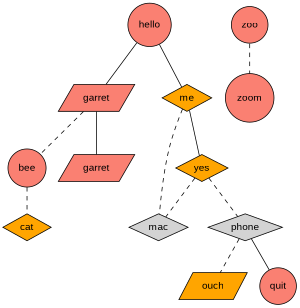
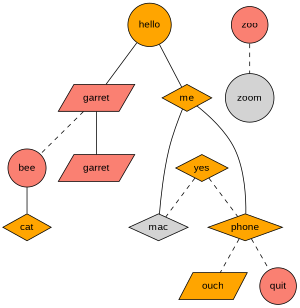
(150, 25) -> (150, 25)
(250, 98) -> (250, 98)
(194, 133) -> (236, 153)
(167, 161) -> (167, 161)
(27, 200) -> (27, 200)
(245, 227) -> (245, 227)
(260, 254) -> (260, 254)
